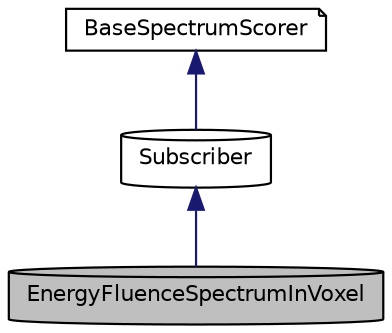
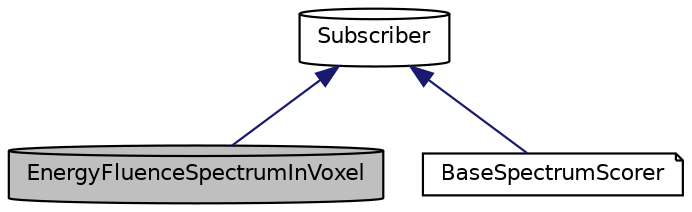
(196, 102) -> (478, 117)
